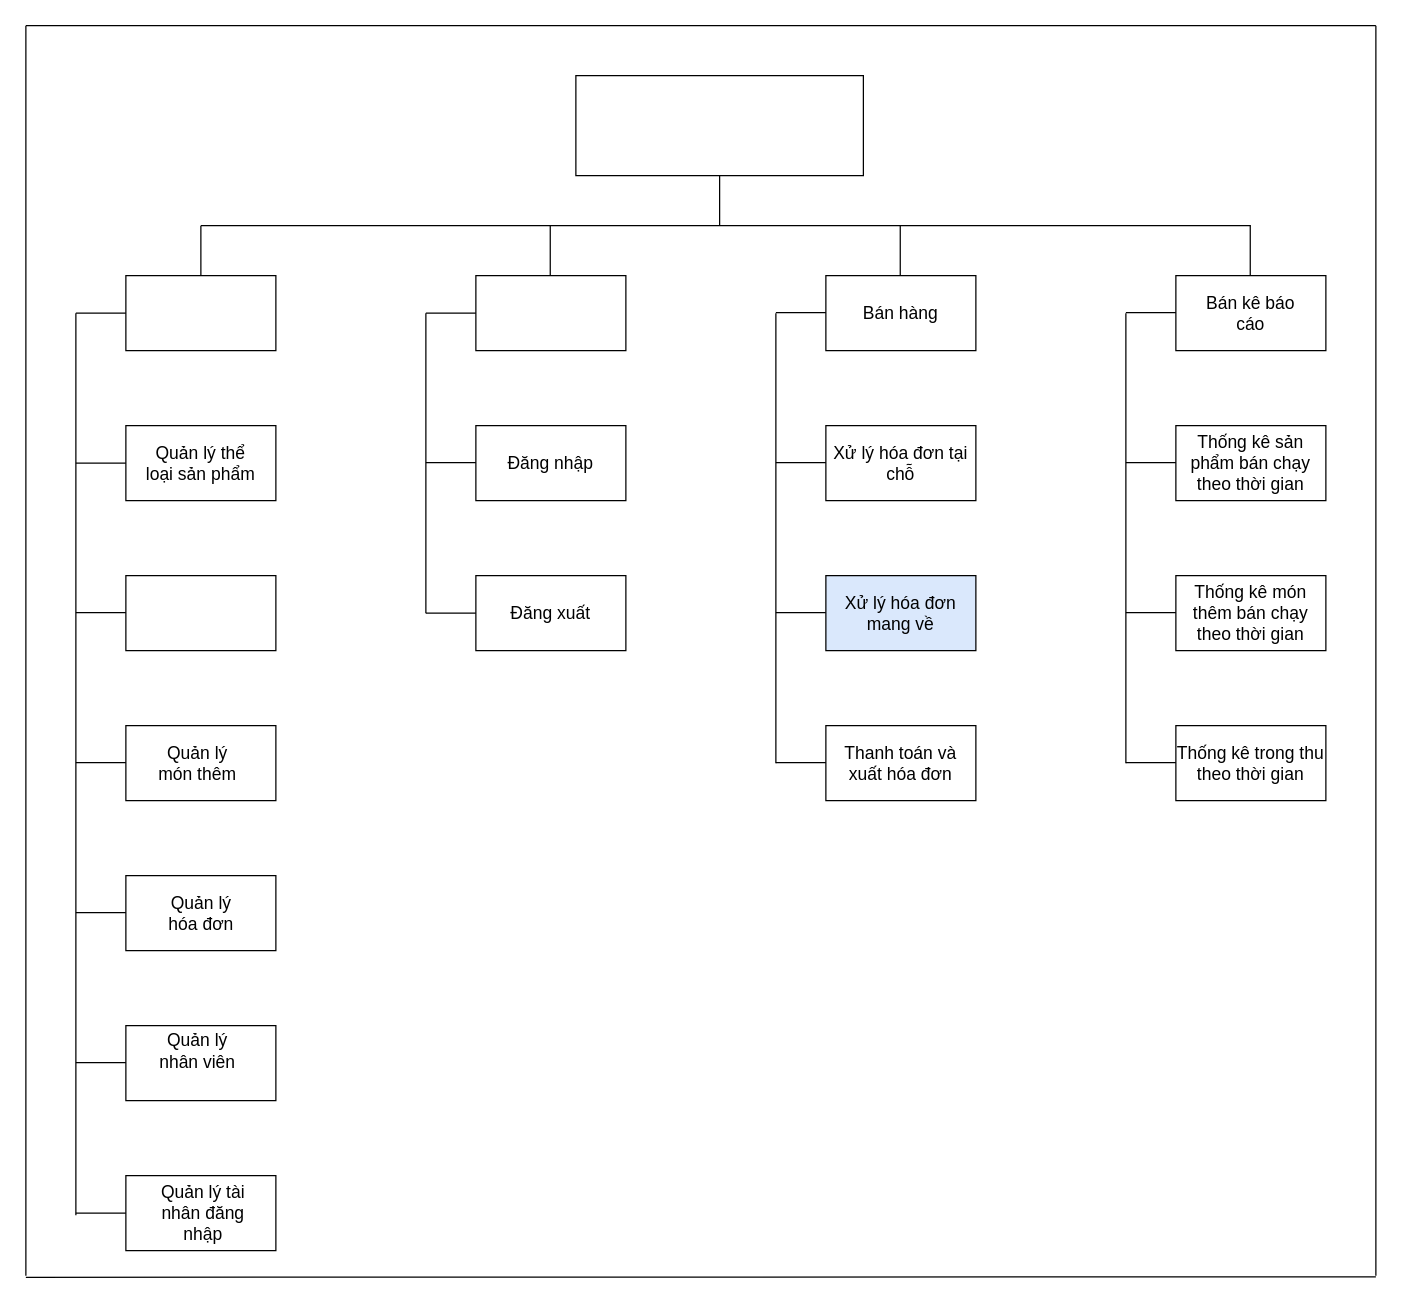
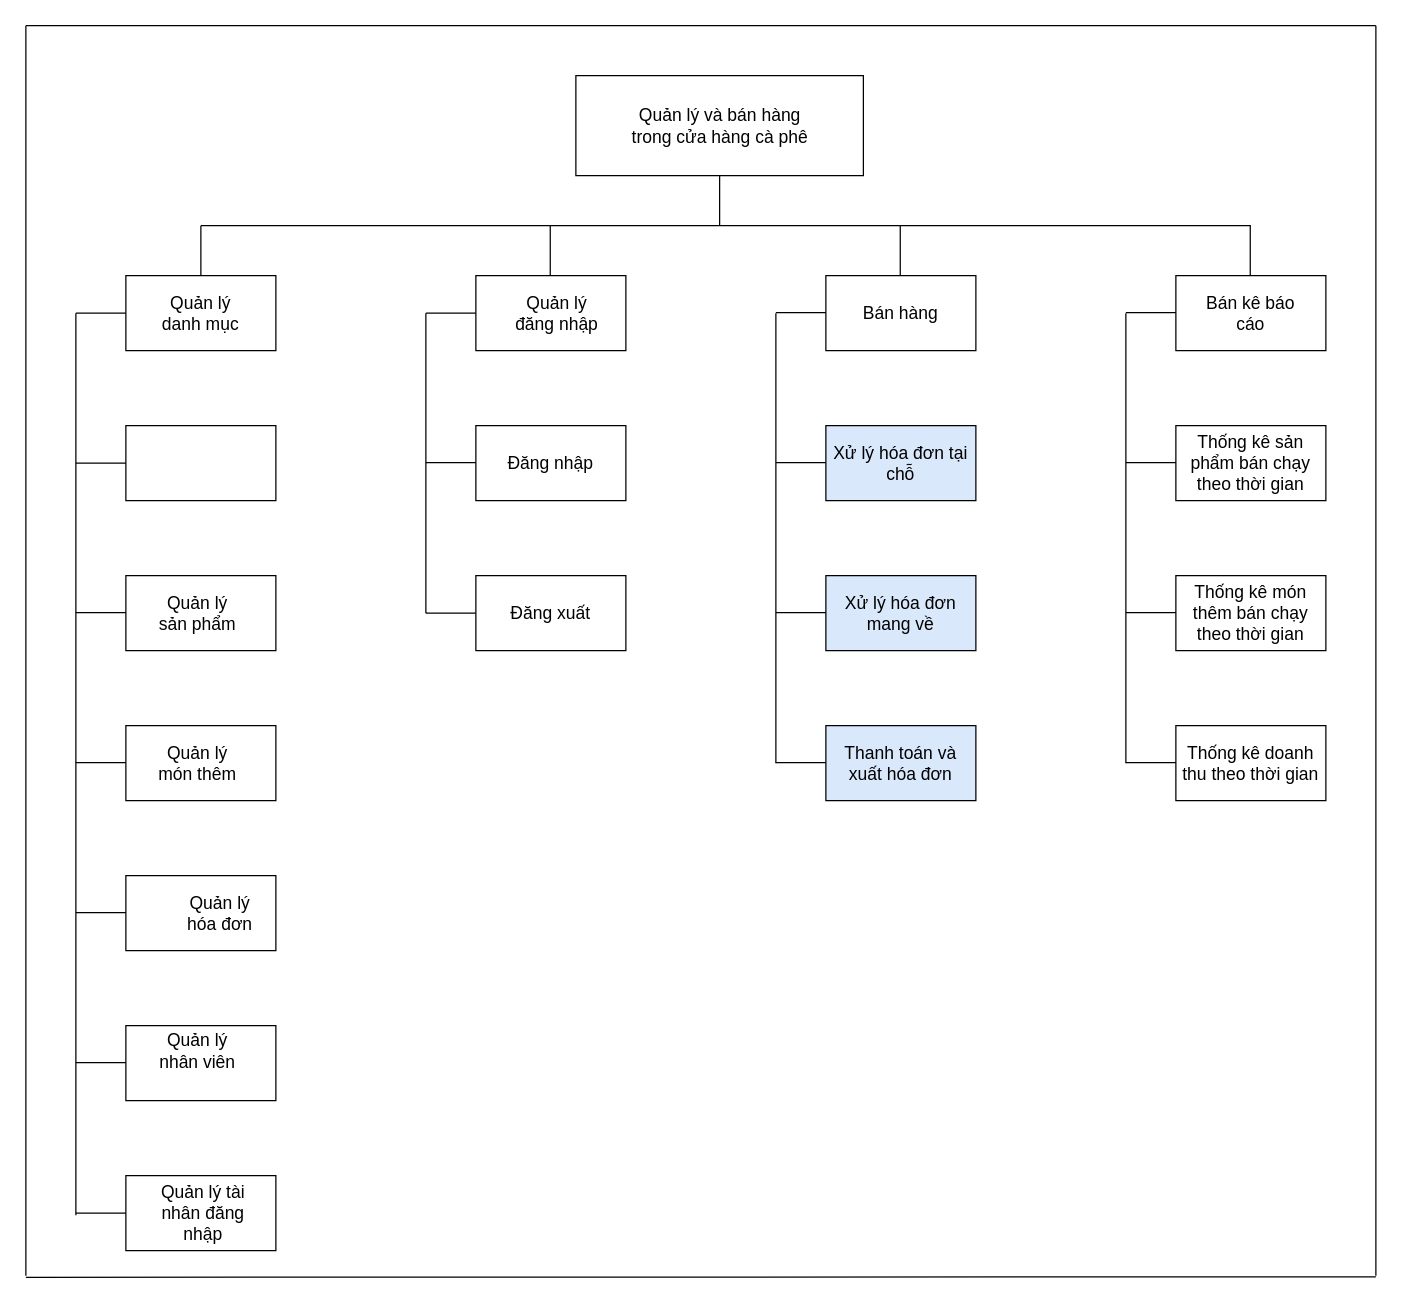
none -> (719, 126)
none -> (201, 313)
none -> (557, 313)
(201, 463) -> none
(901, 463) -> (901, 463)
none -> (198, 613)
(901, 763) -> (901, 763)
(1251, 763) -> (1251, 763)
(201, 913) -> (219, 913)
